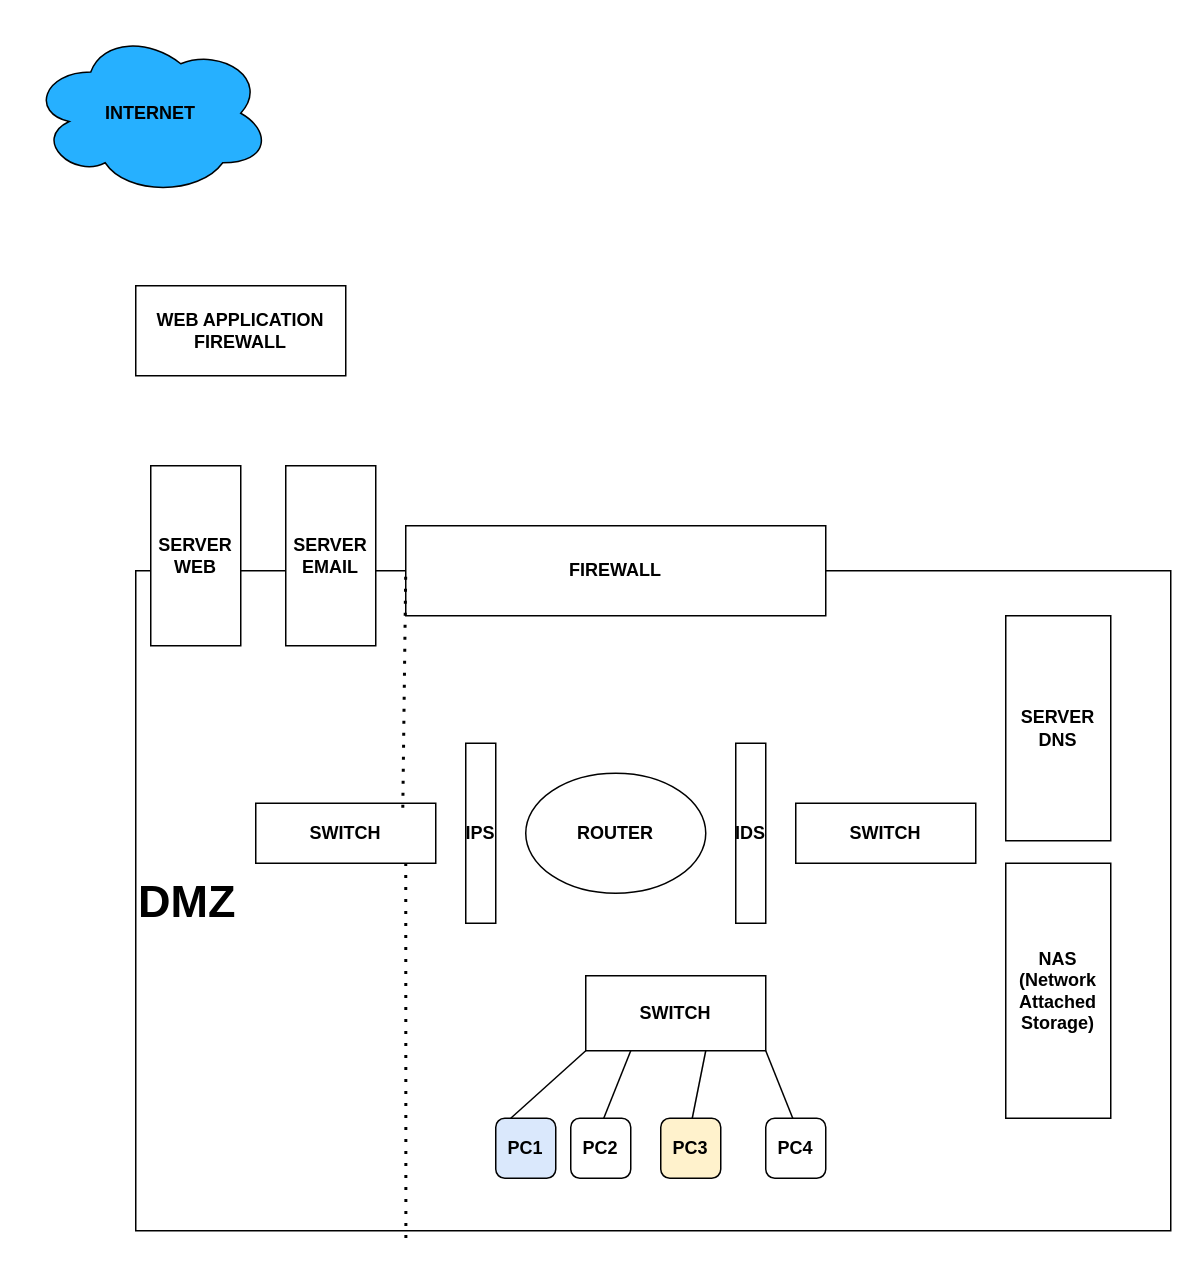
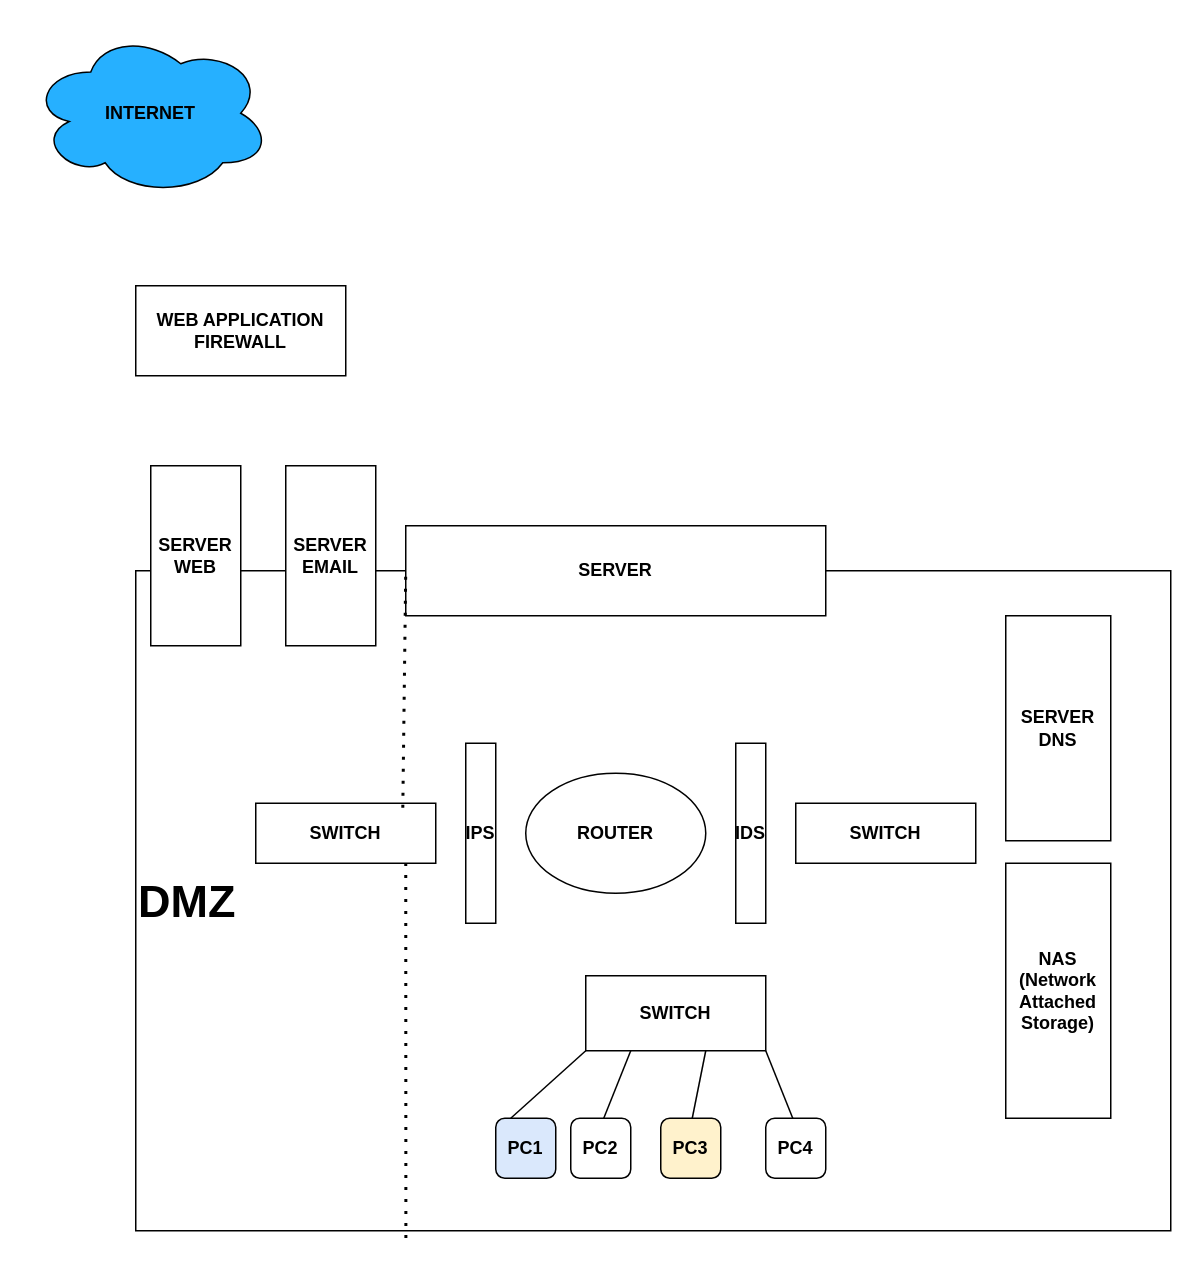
(616, 571) -> (616, 571)
